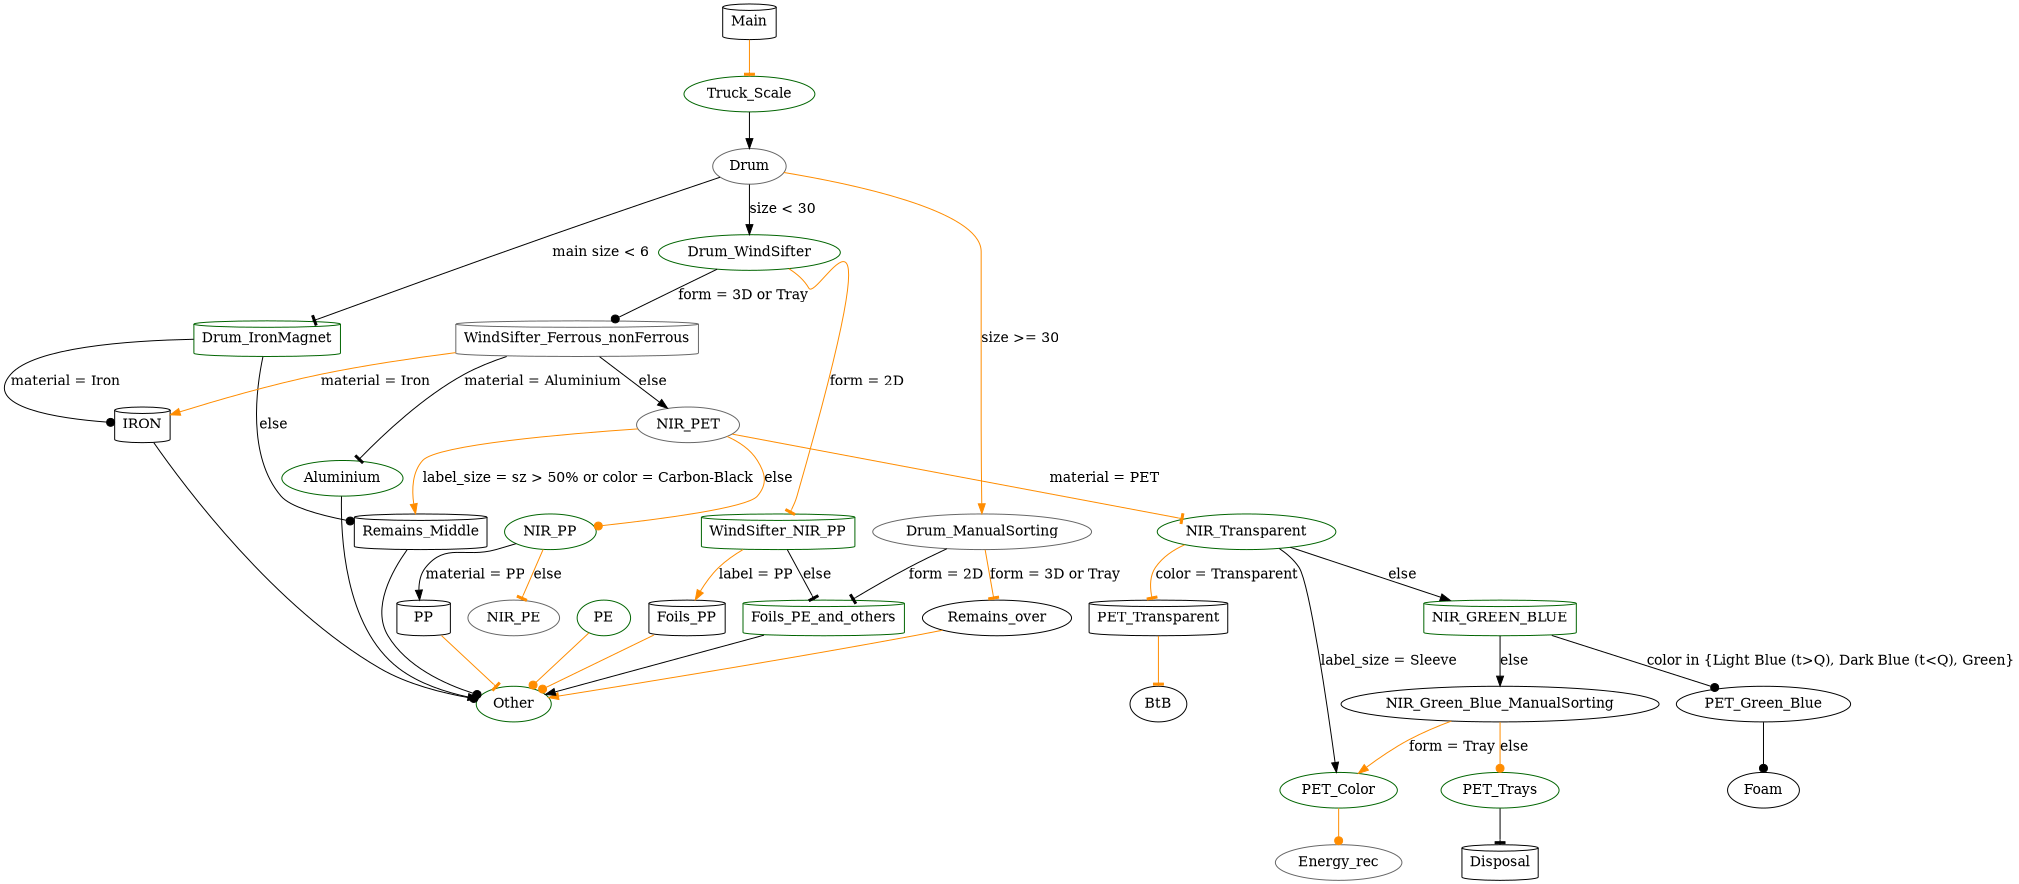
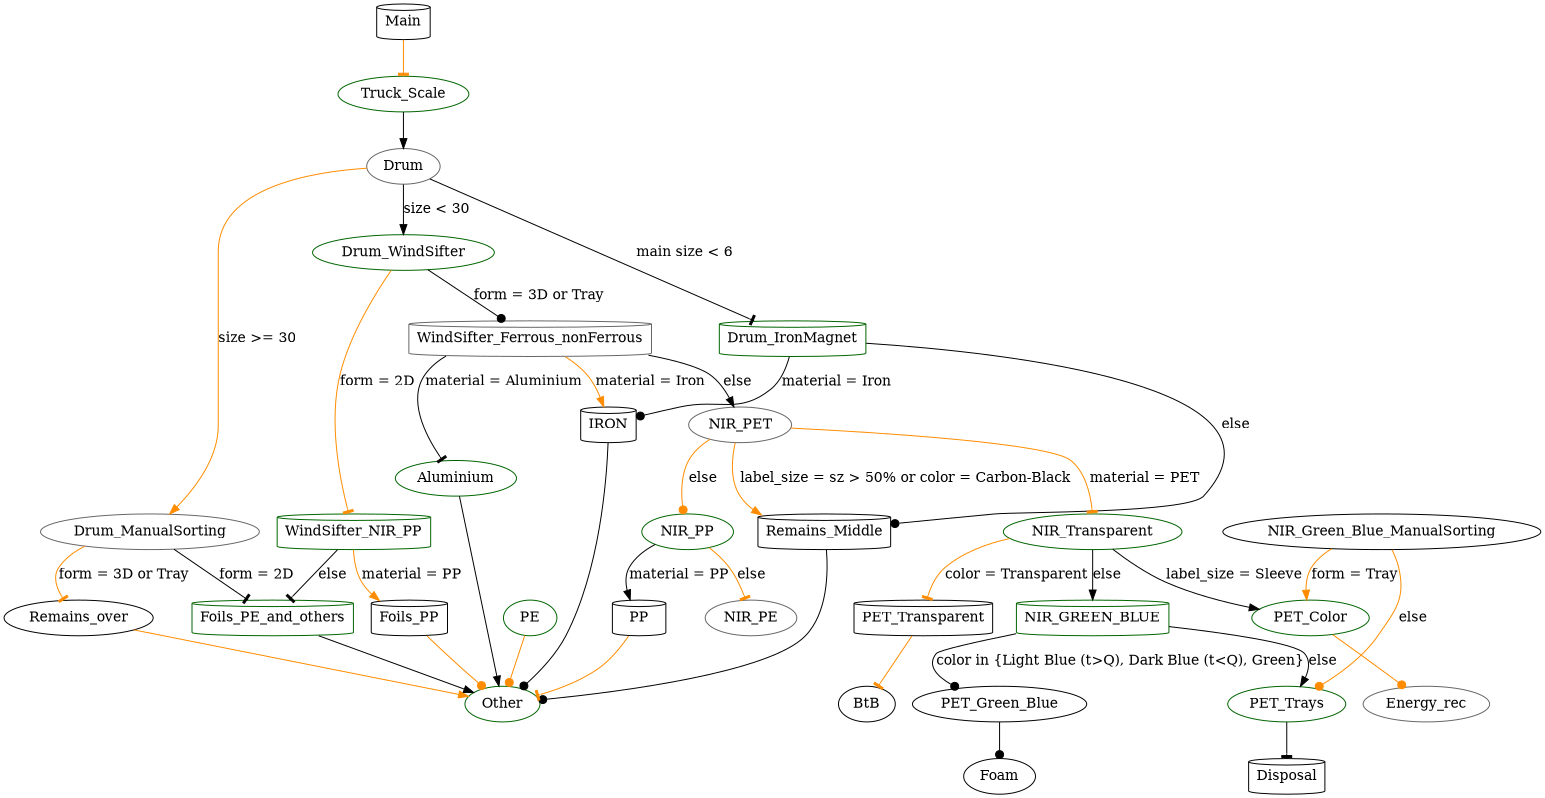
(756, 575) -> (412, 575)
(1500, 656) -> (1250, 638)
